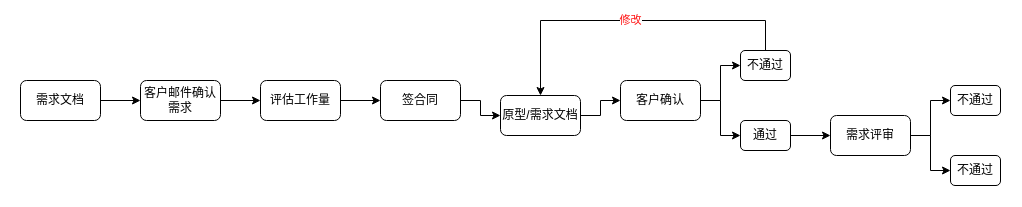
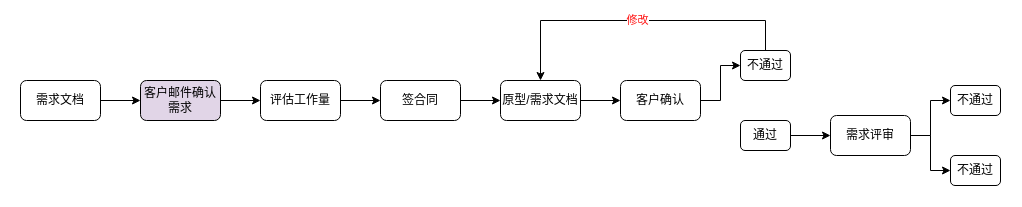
(181, 101) -> (181, 101)
(541, 116) -> (541, 101)
(721, 125) -> none
